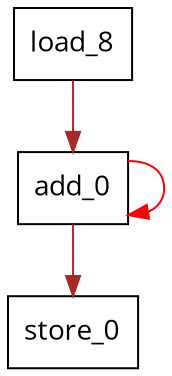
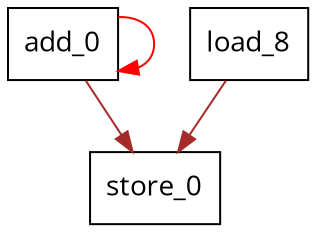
(73, 106) -> (208, 108)
